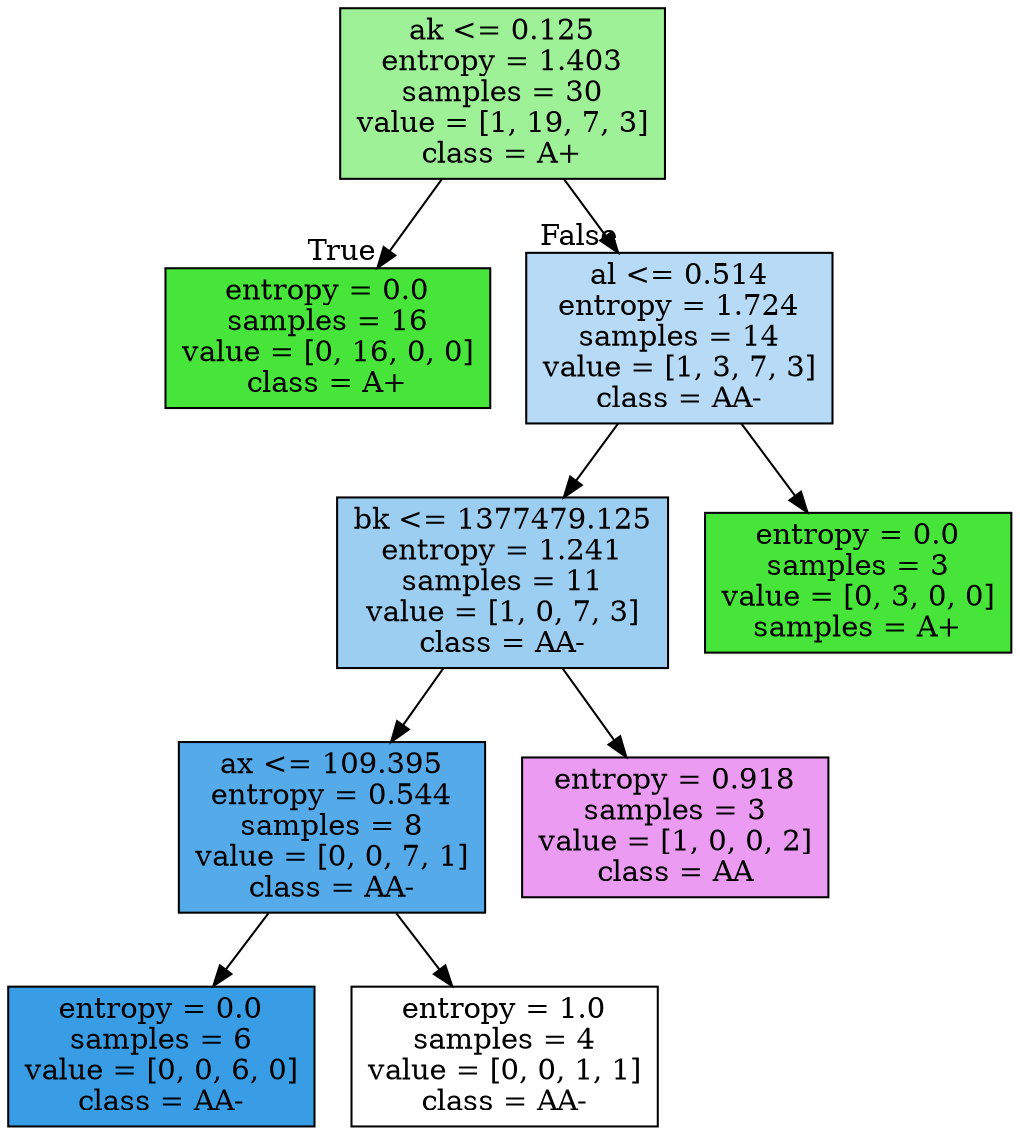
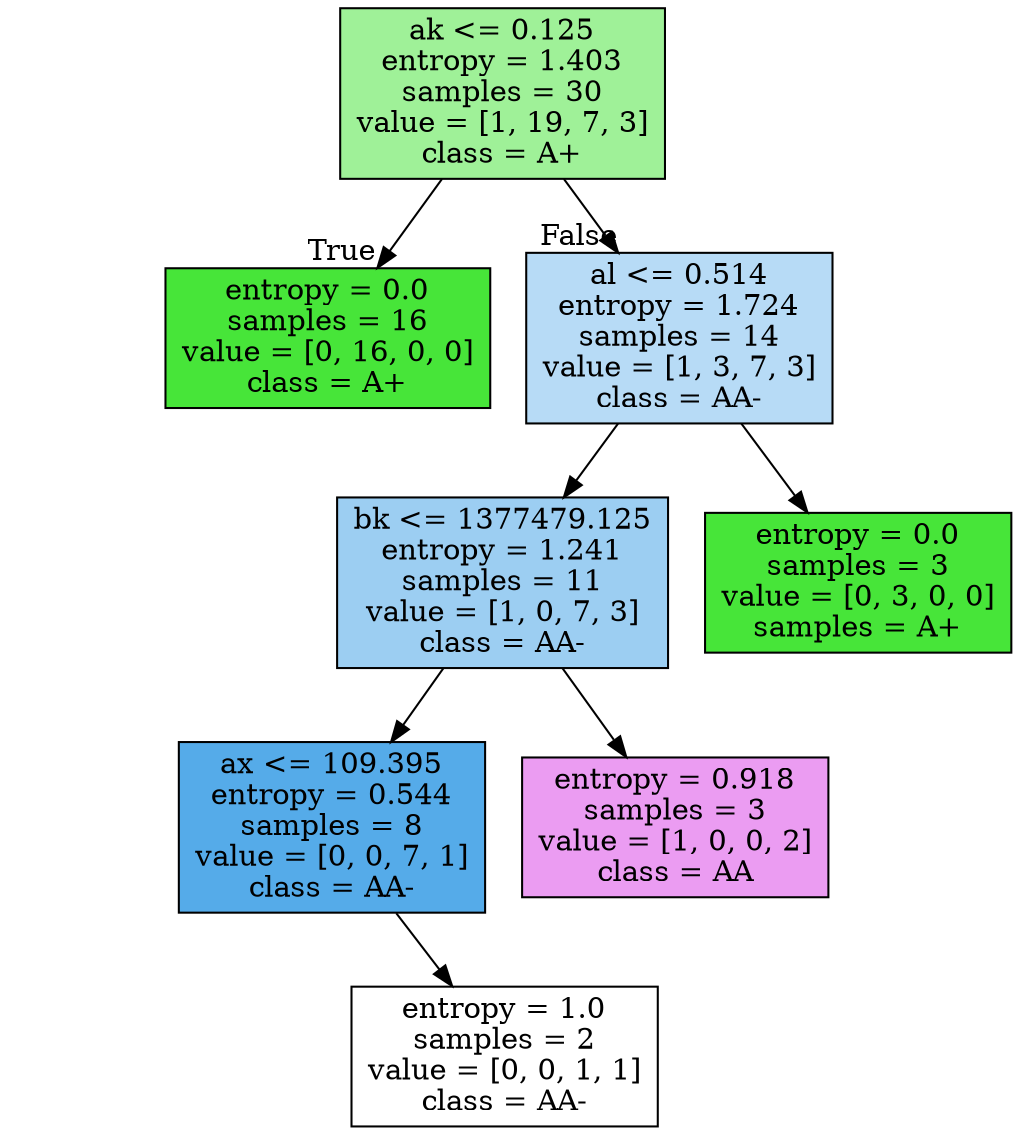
(161, 1057) -> none
(505, 1057) -> (505, 1057)
